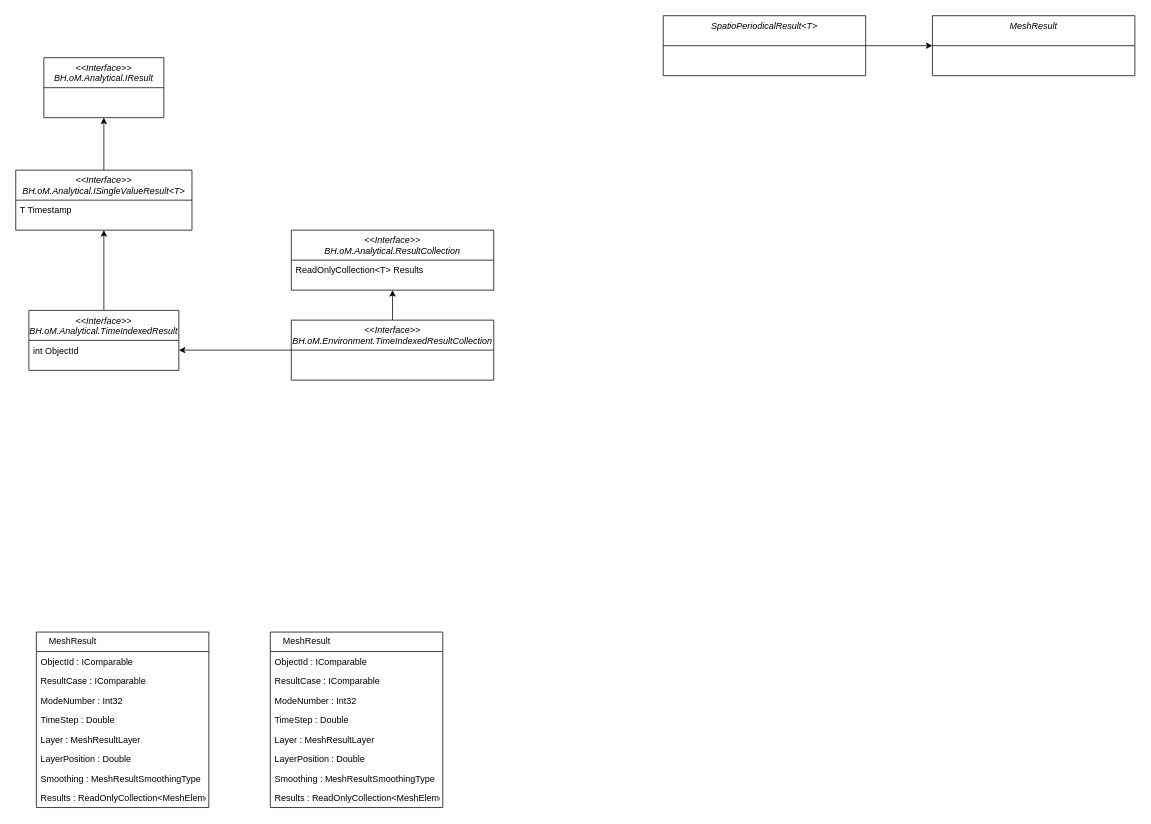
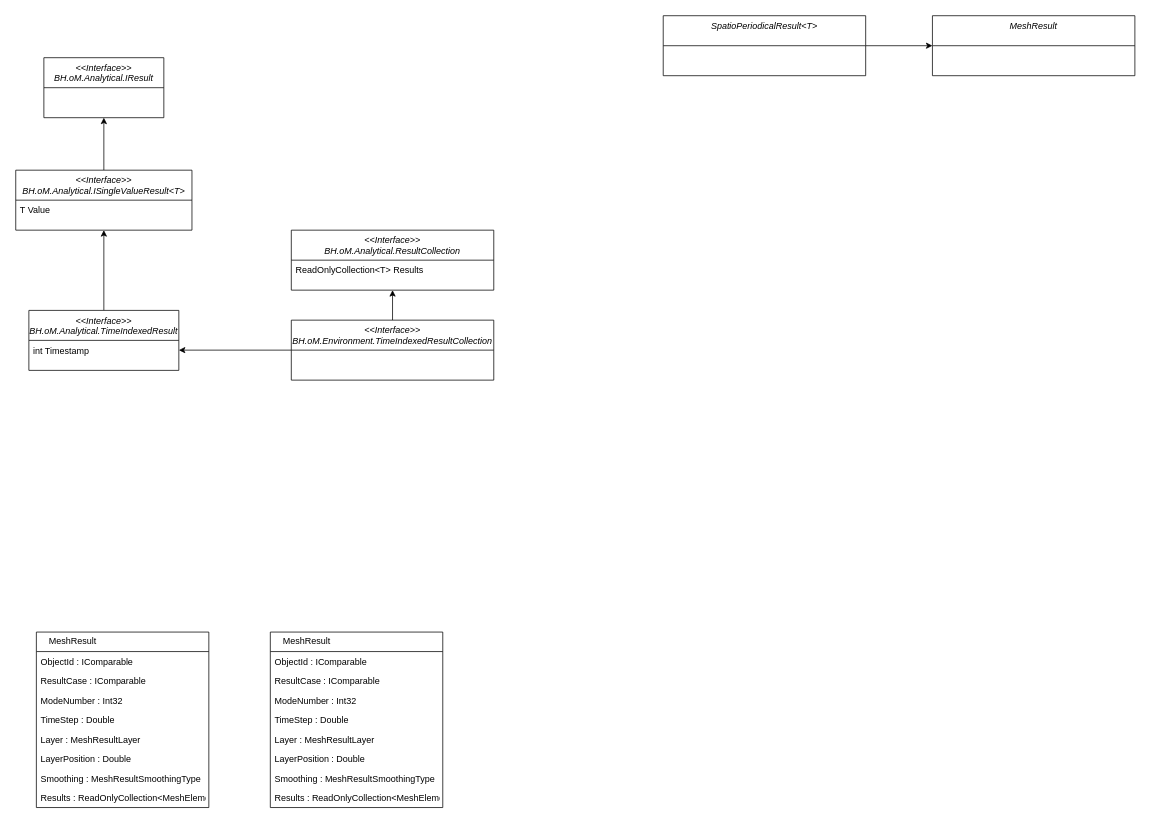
(45, 210) -> (35, 210)
(61, 350) -> (62, 350)
